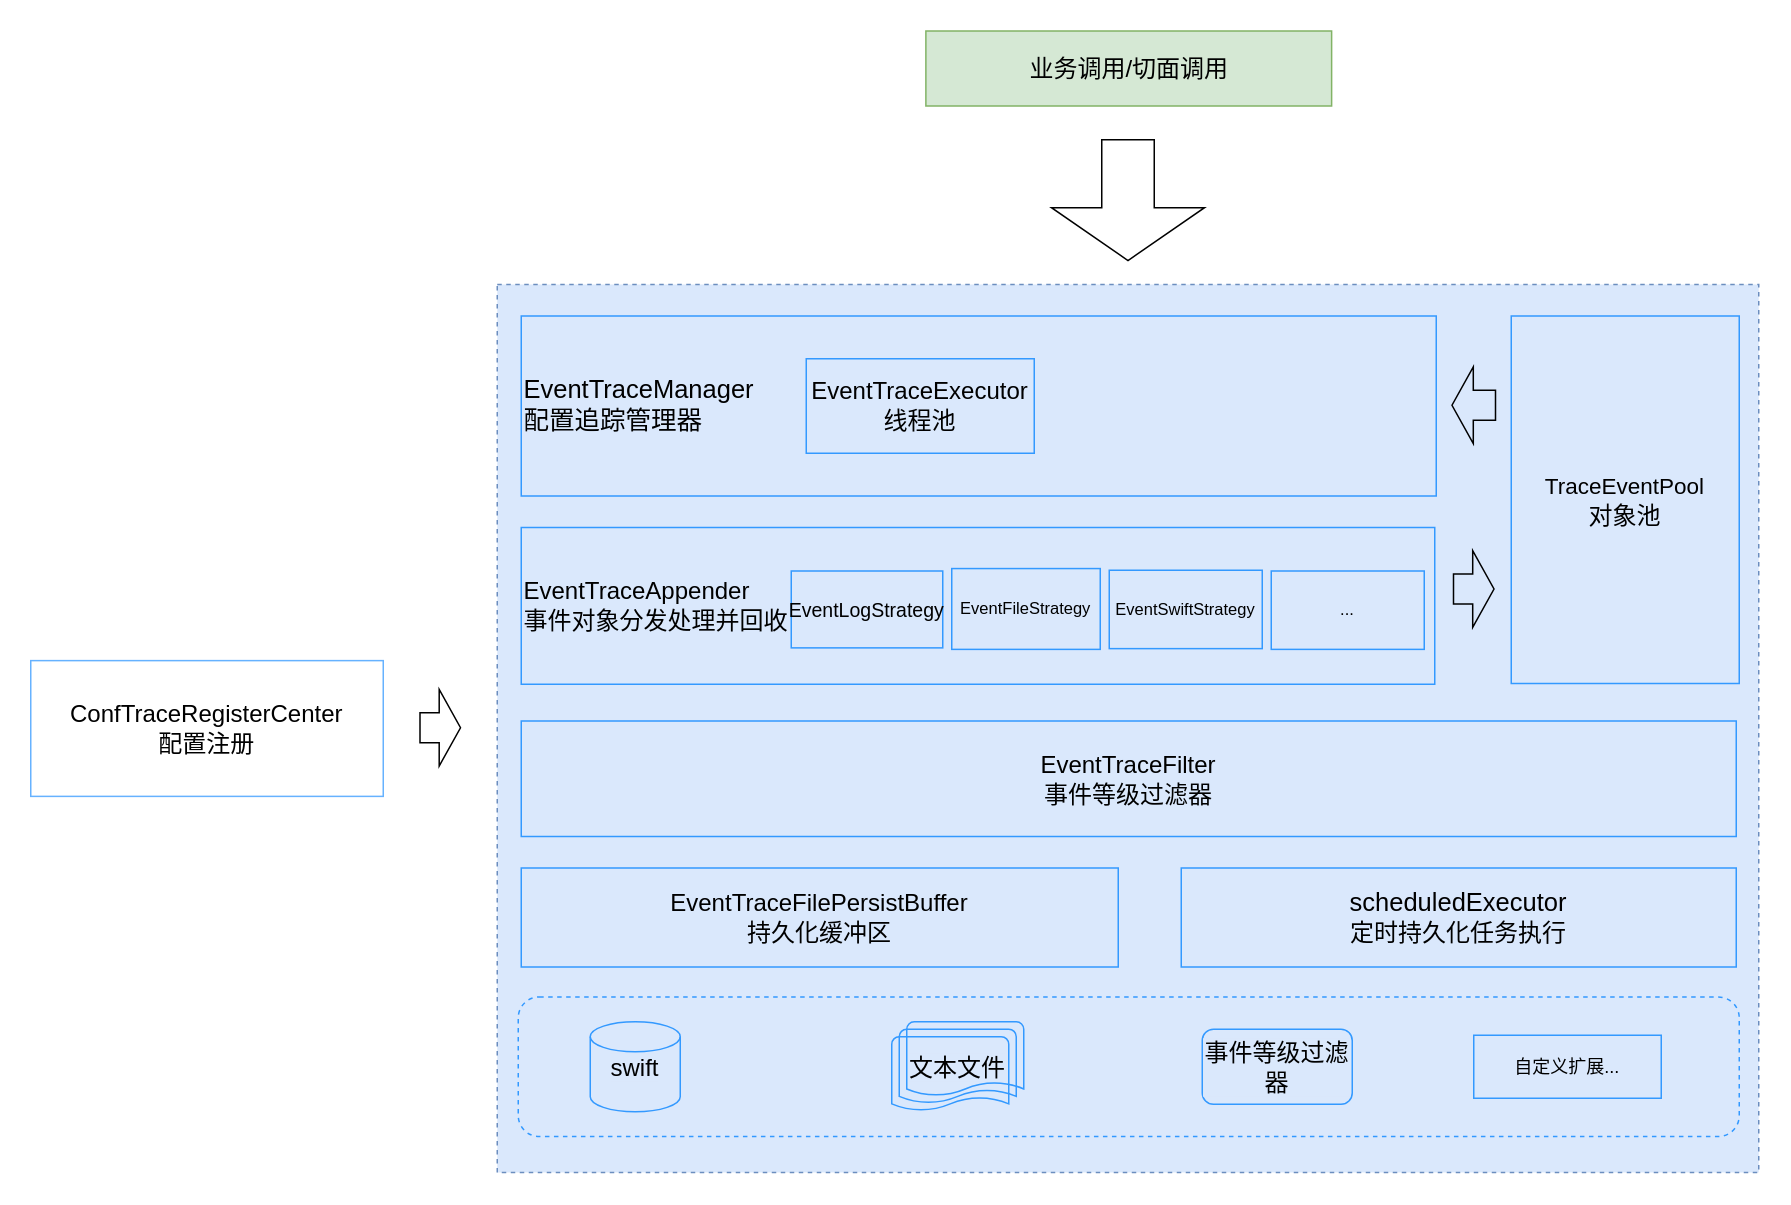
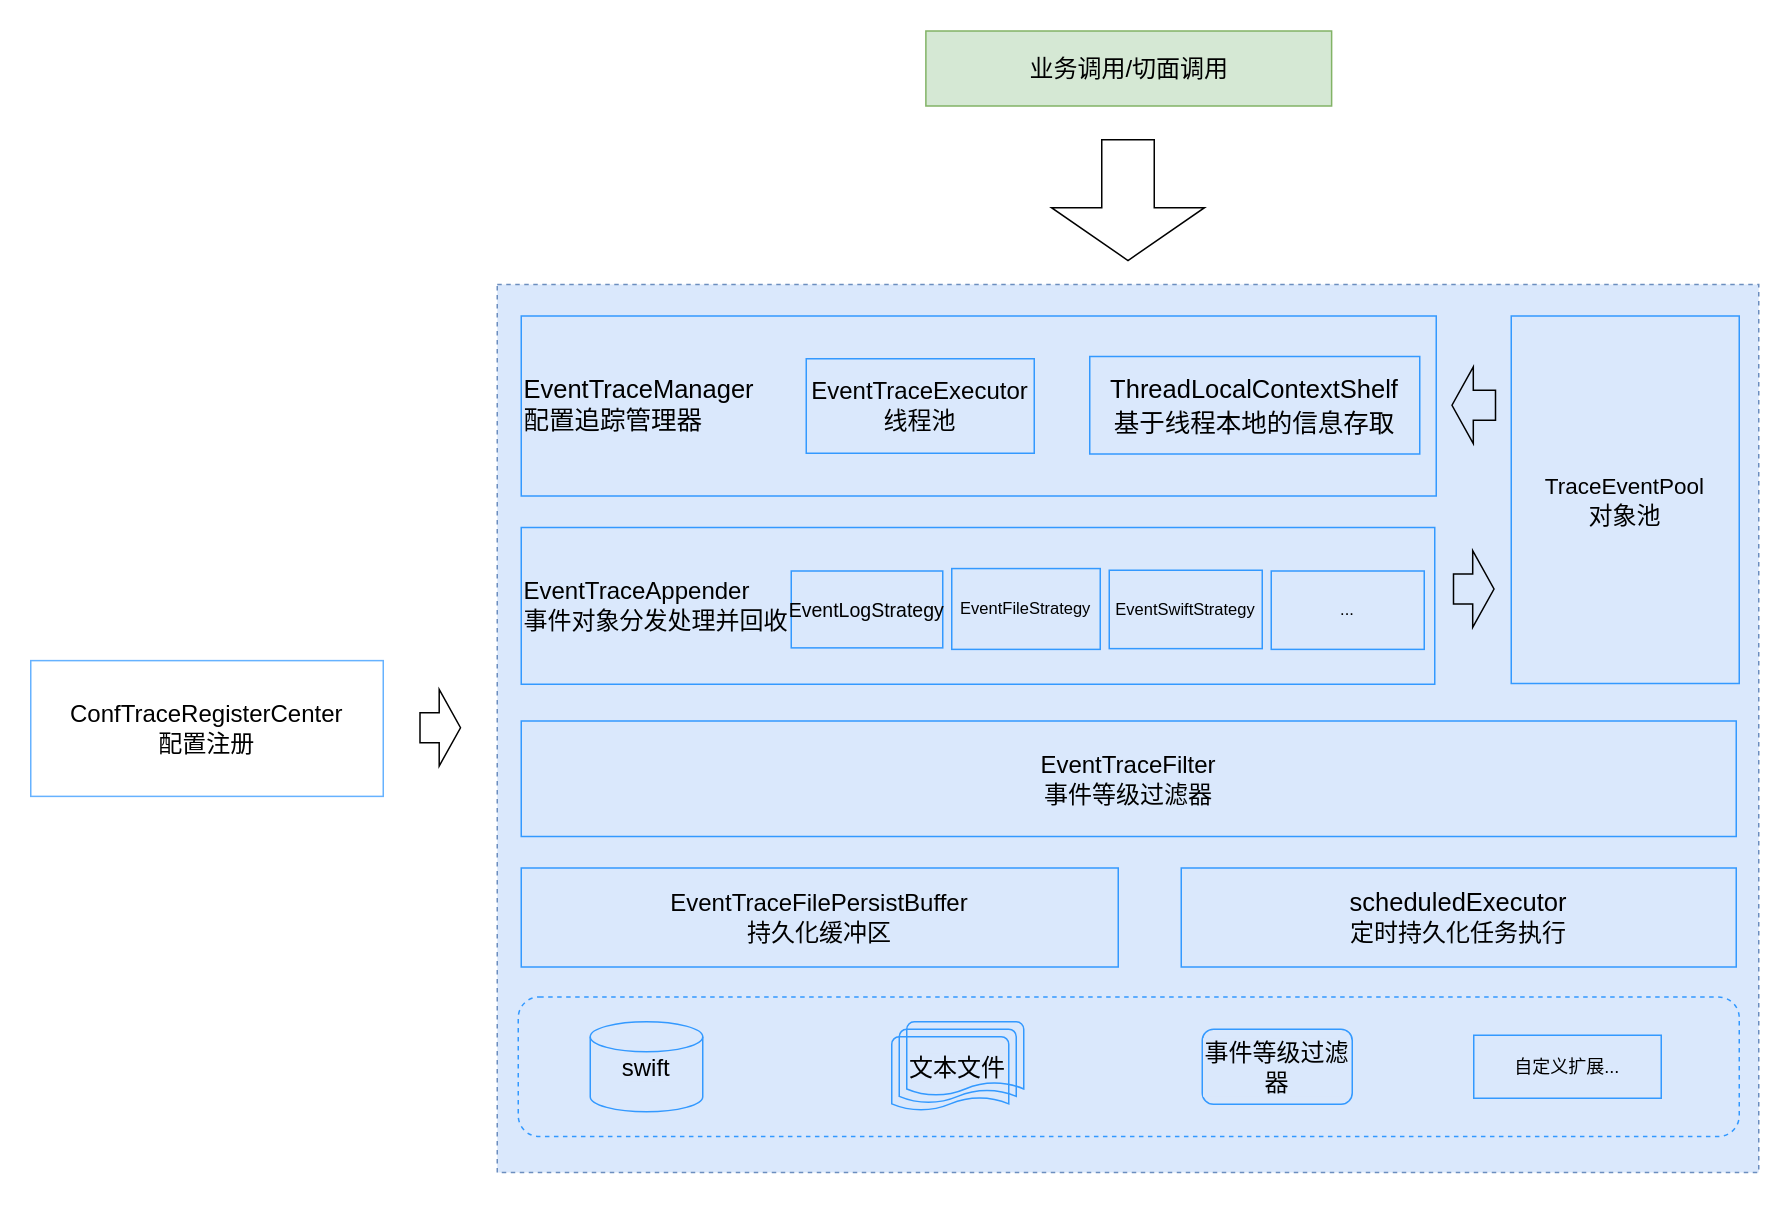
none -> (1255, 405)
(635, 1067) -> (647, 1067)
